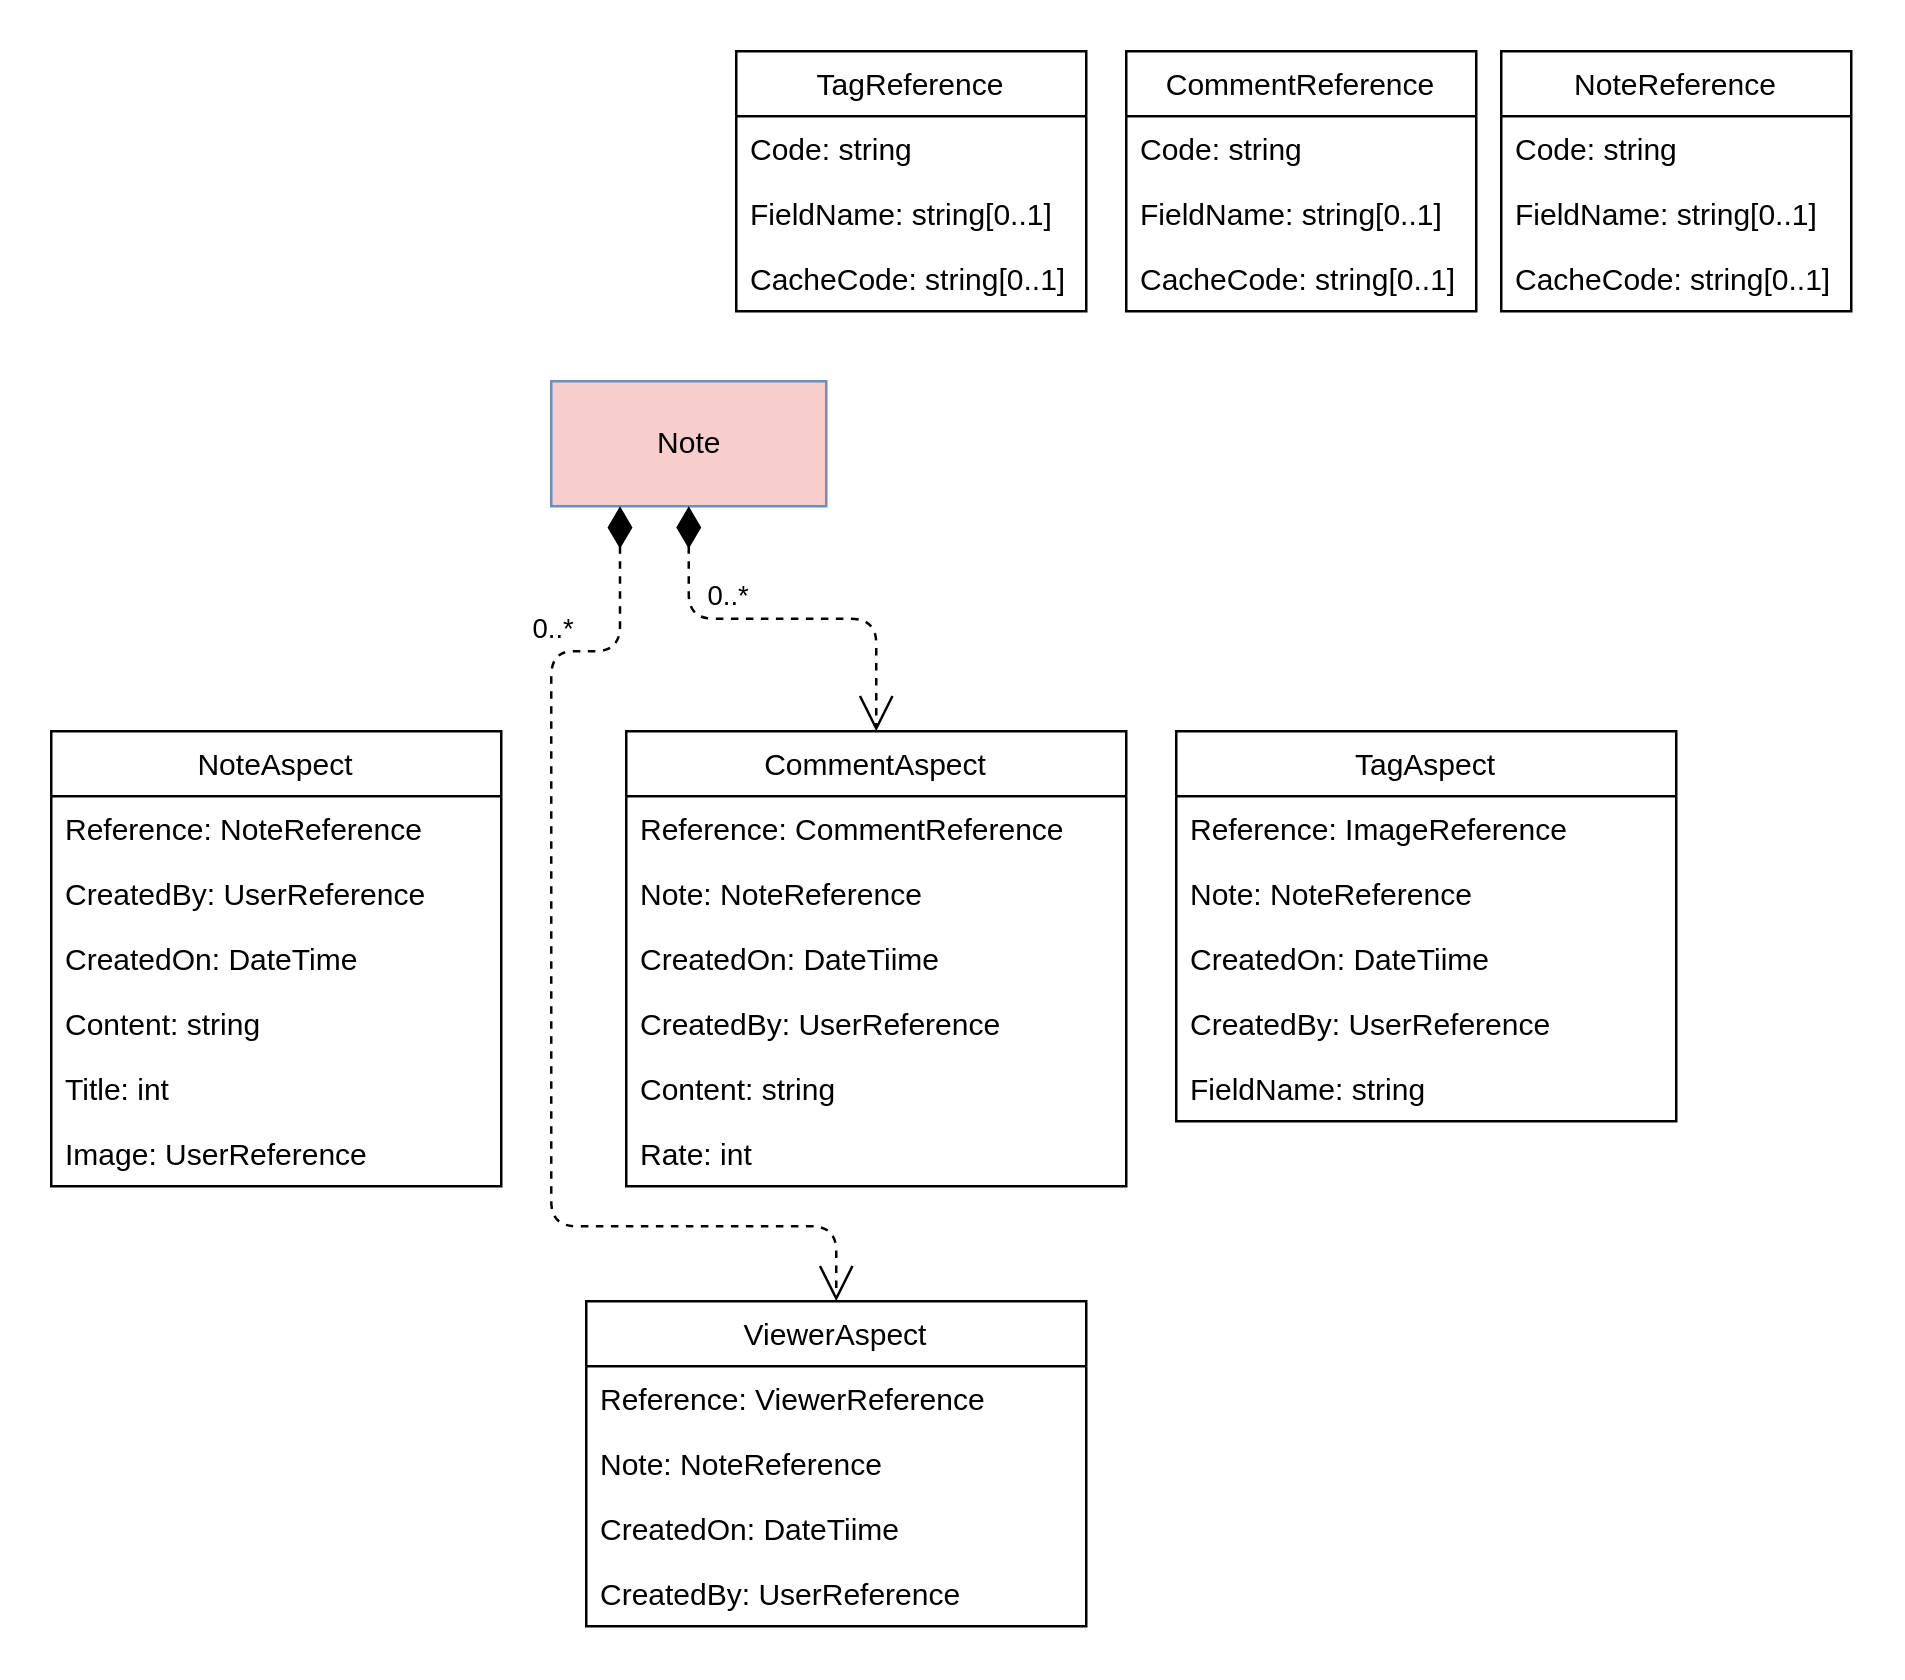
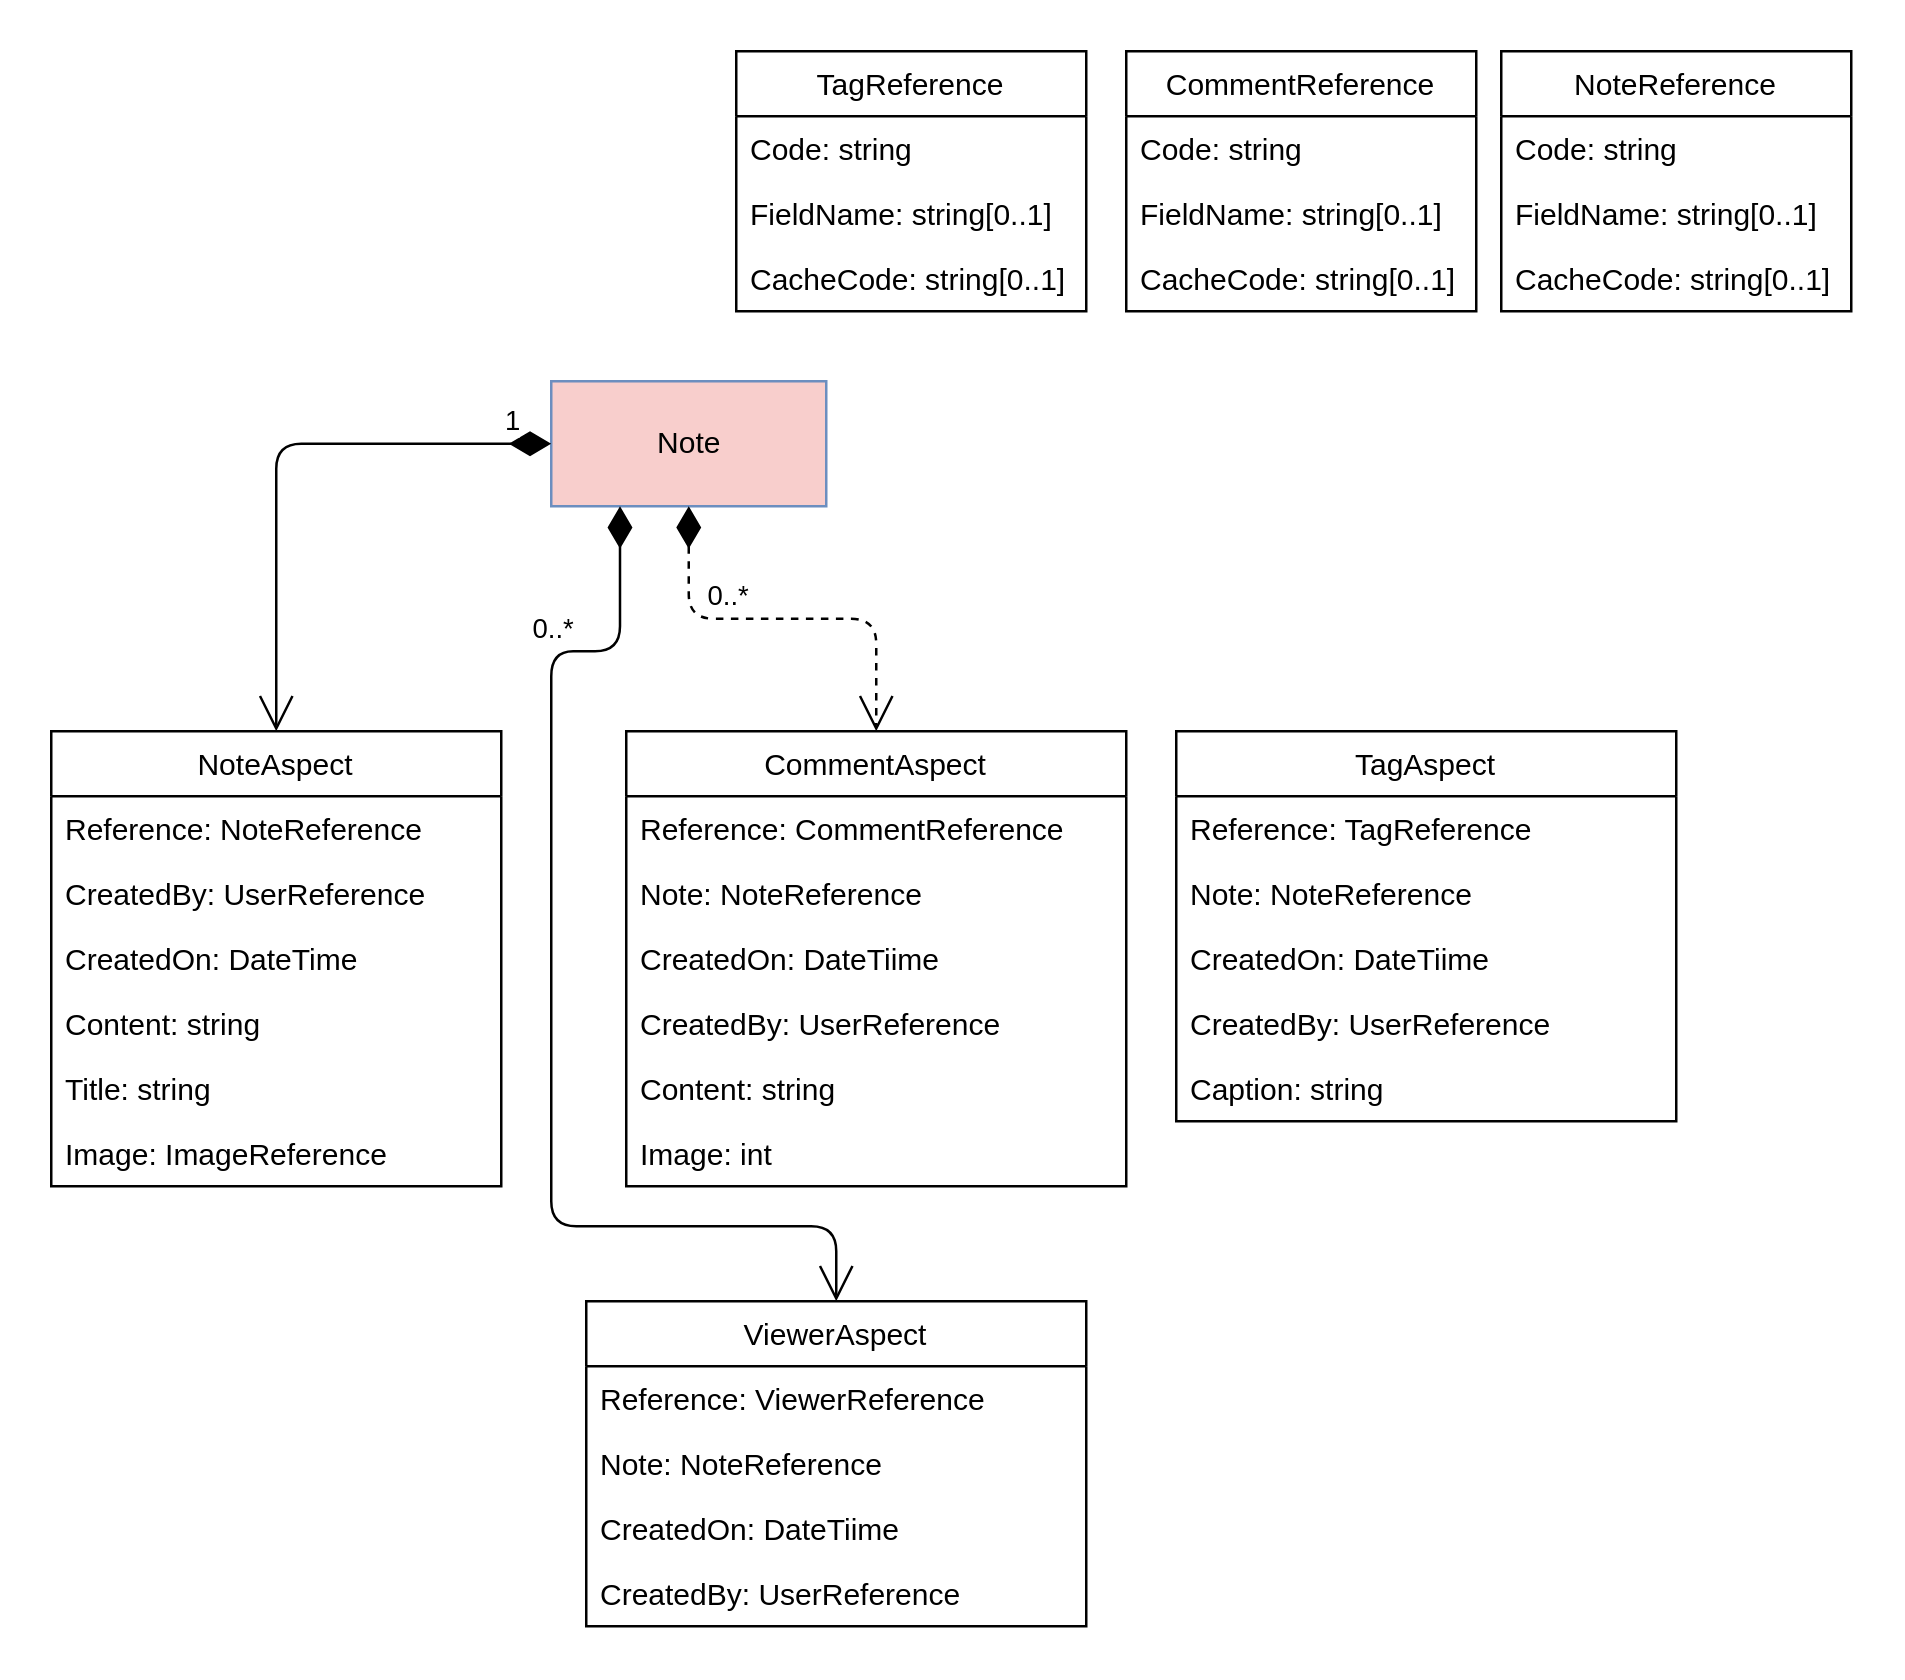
none -> (276, 475)
(1392, 830) -> (1375, 830)
(551, 1031) -> (551, 1031)
(130, 1090) -> (155, 1090)
(1313, 1090) -> (1300, 1090)
(225, 1155) -> (234, 1155)
(704, 1155) -> (712, 1155)
